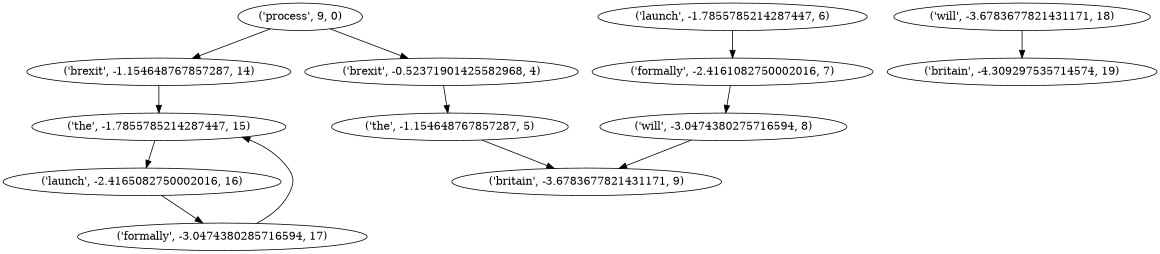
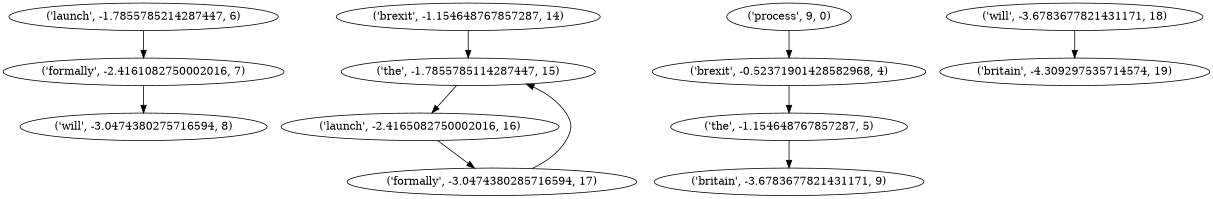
(235, 42) -> none
(442, 72) -> (789, 72)
(159, 127) -> (468, 72)
(659, 153) -> none
